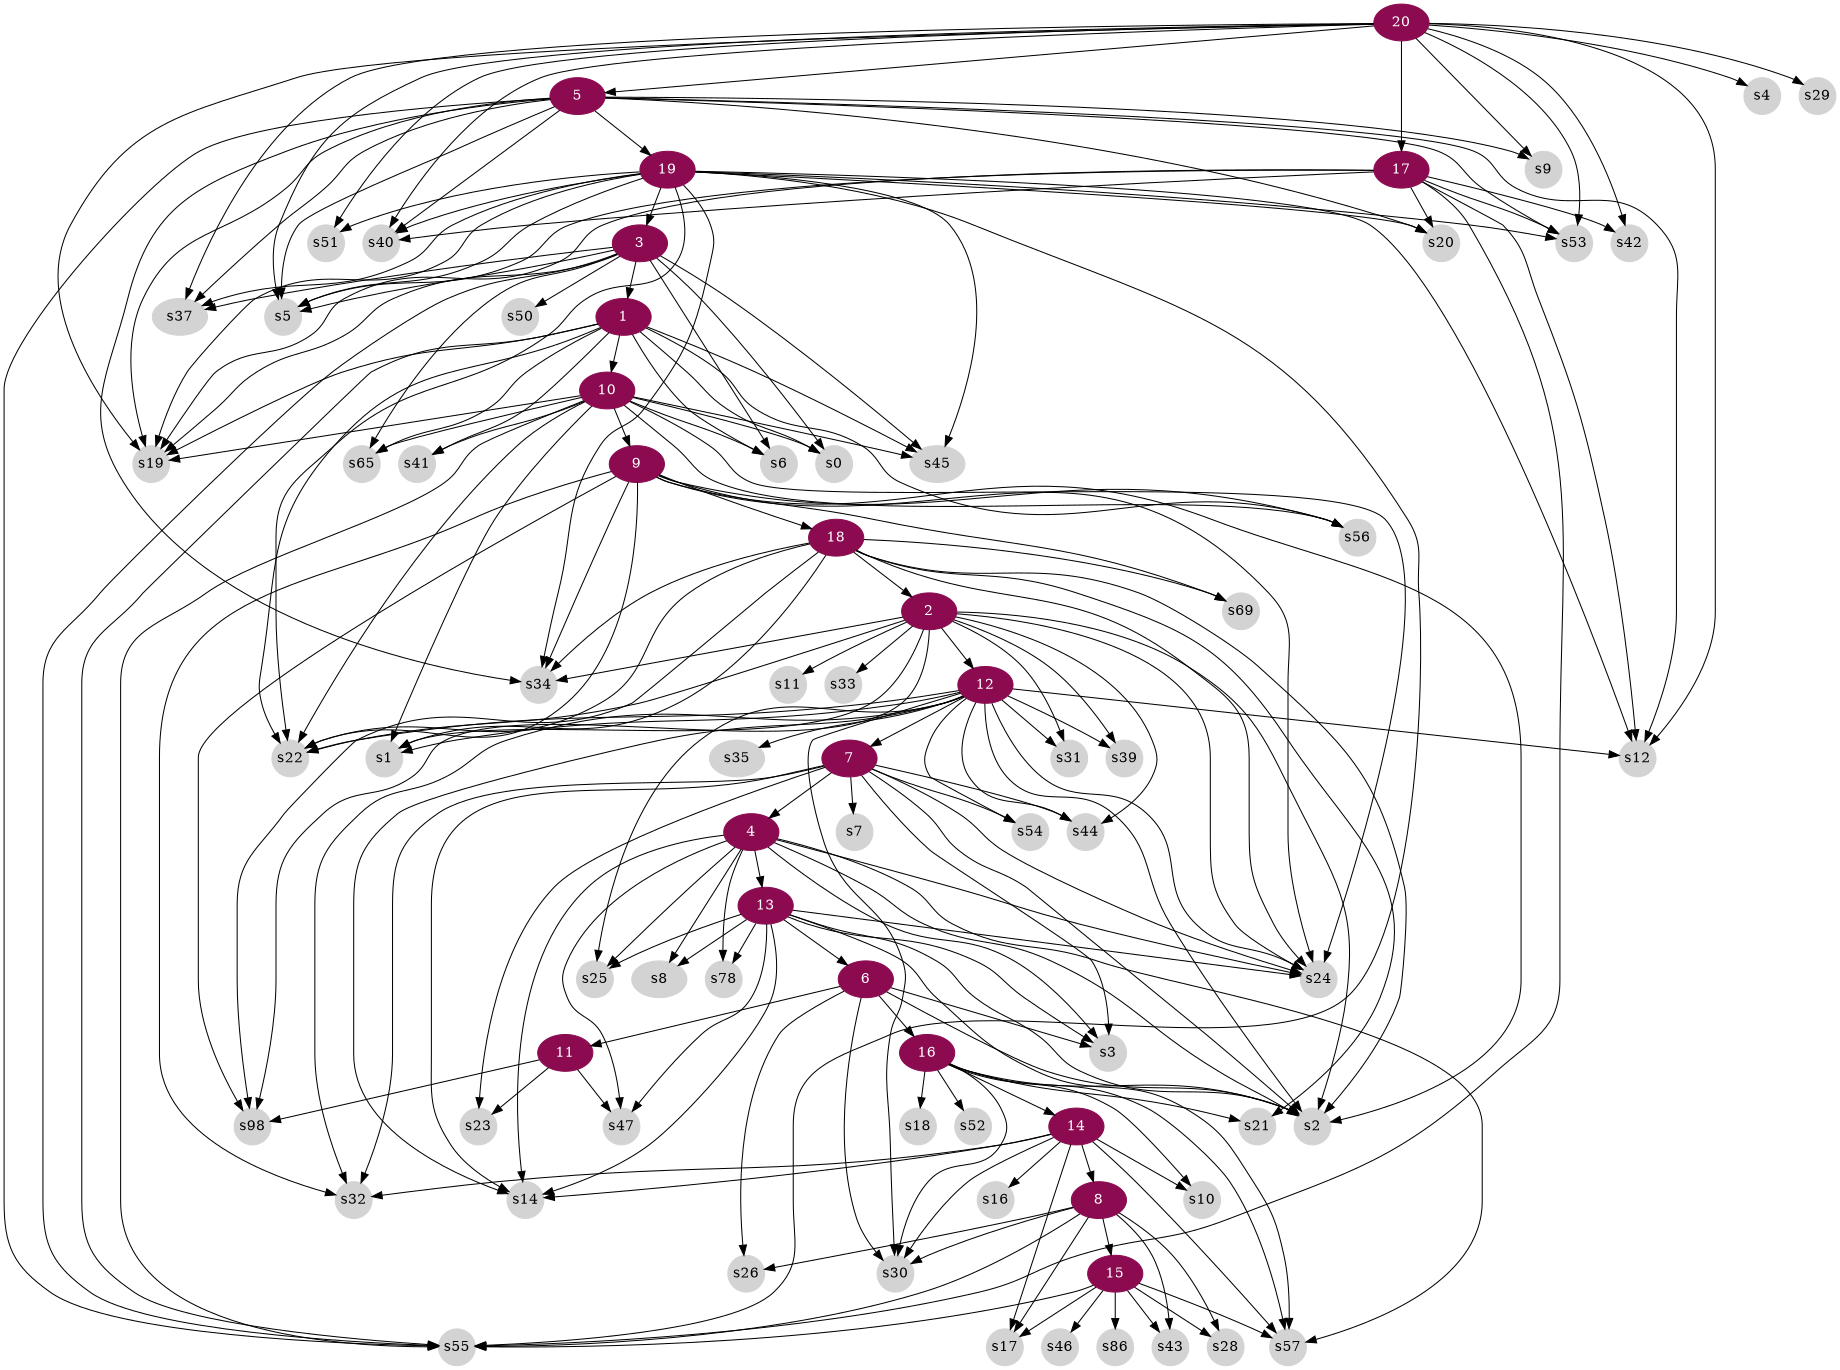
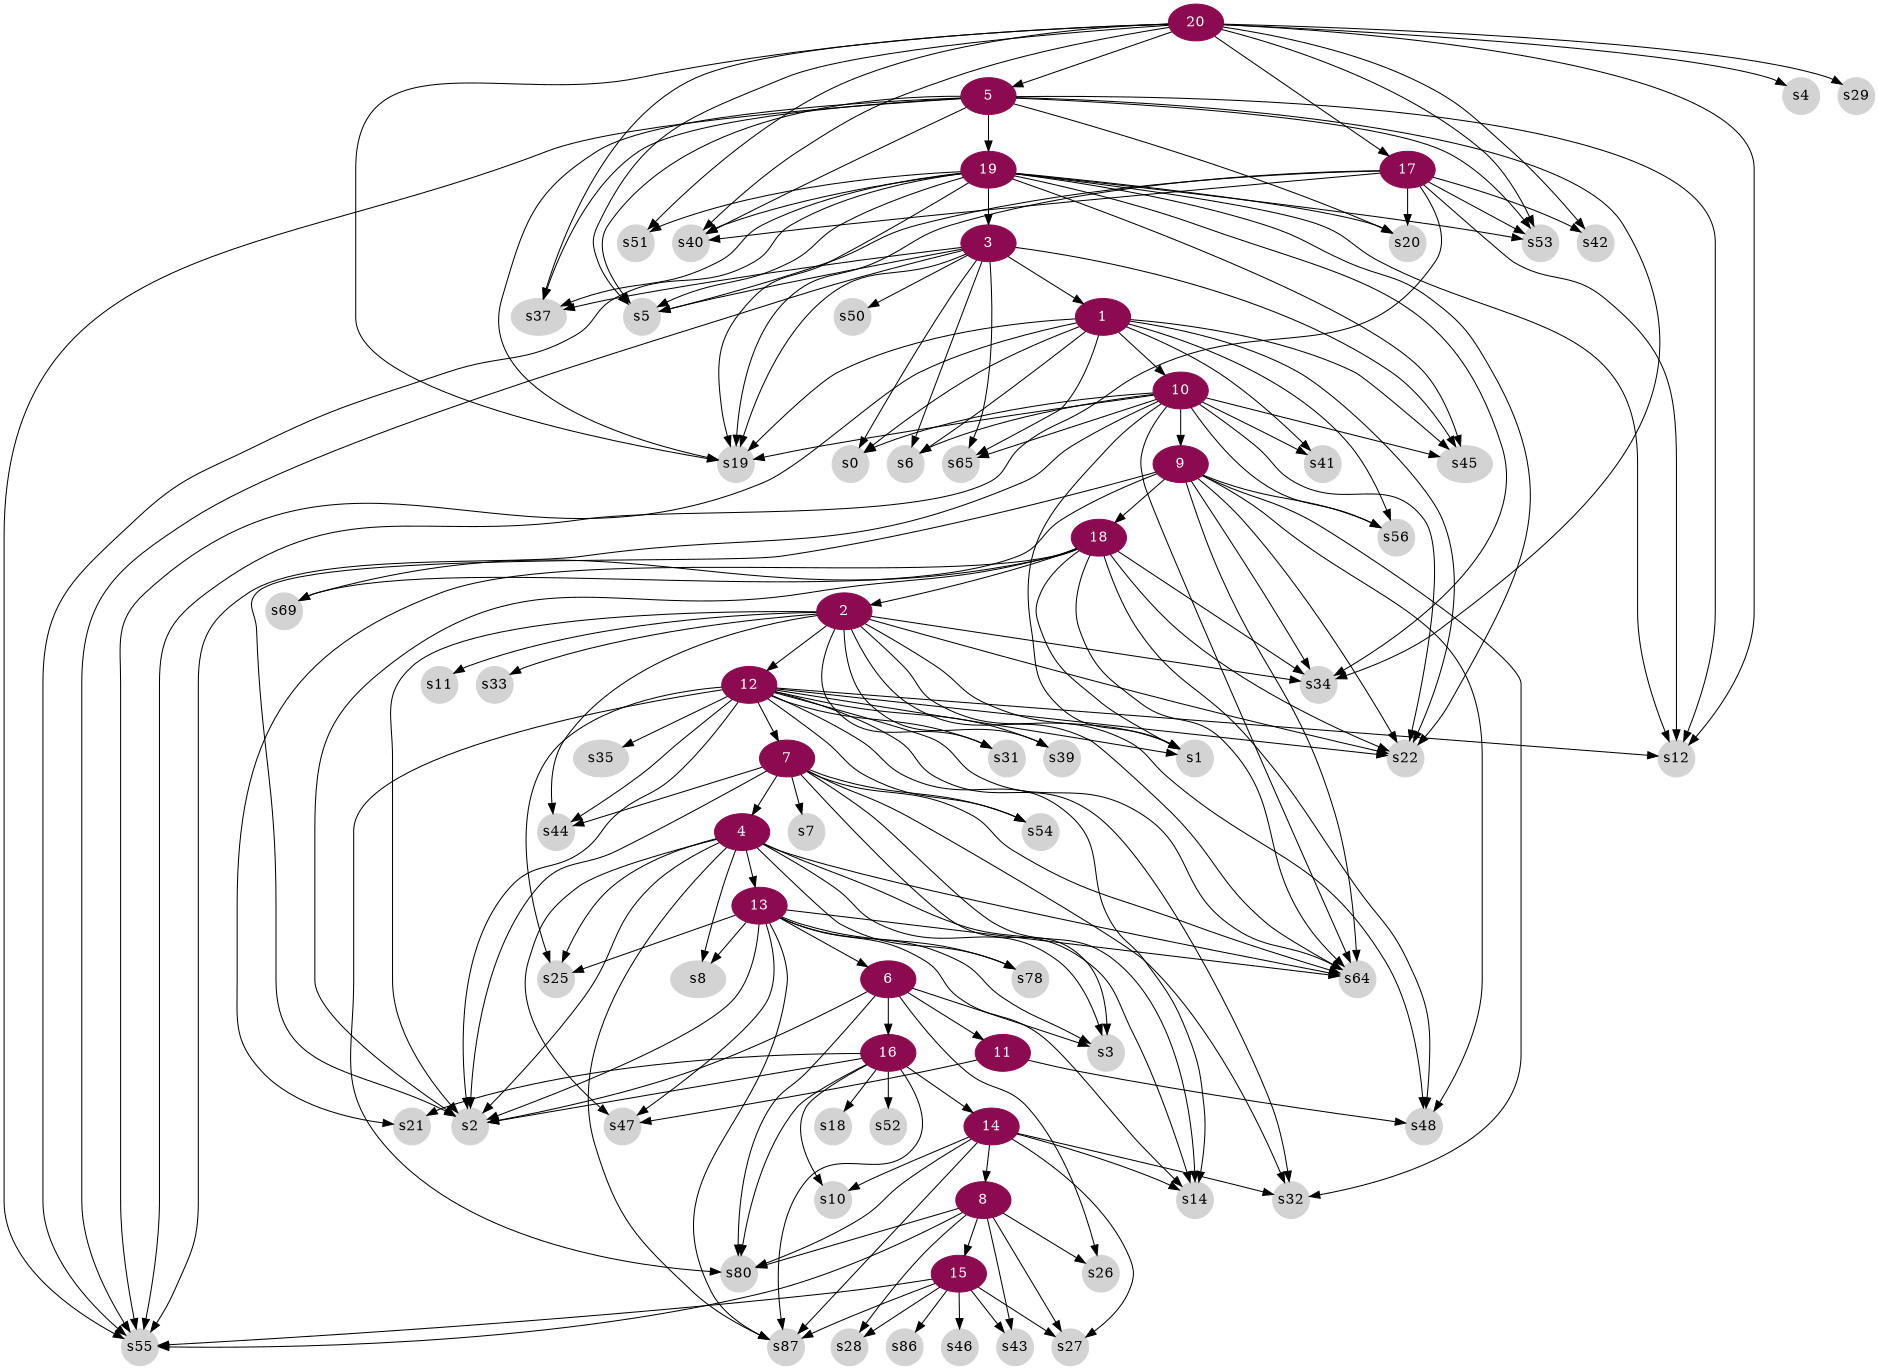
(1544, 170) -> none
(1319, 979) -> (1358, 979)
(252, 1126) -> (1424, 1126)
(478, 1126) -> none
(996, 1200) -> none
(895, 1274) -> (739, 1274)
(1005, 1347) -> (1070, 1347)
(1288, 1347) -> (786, 1347)
